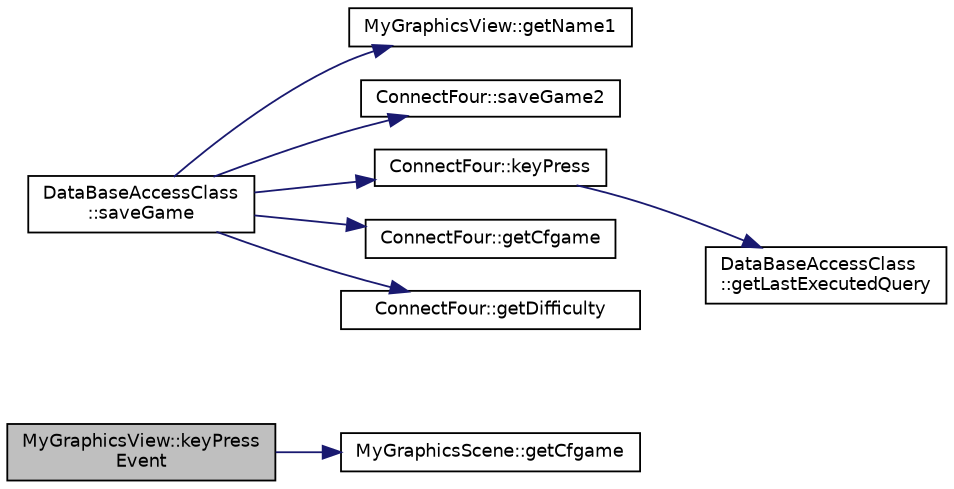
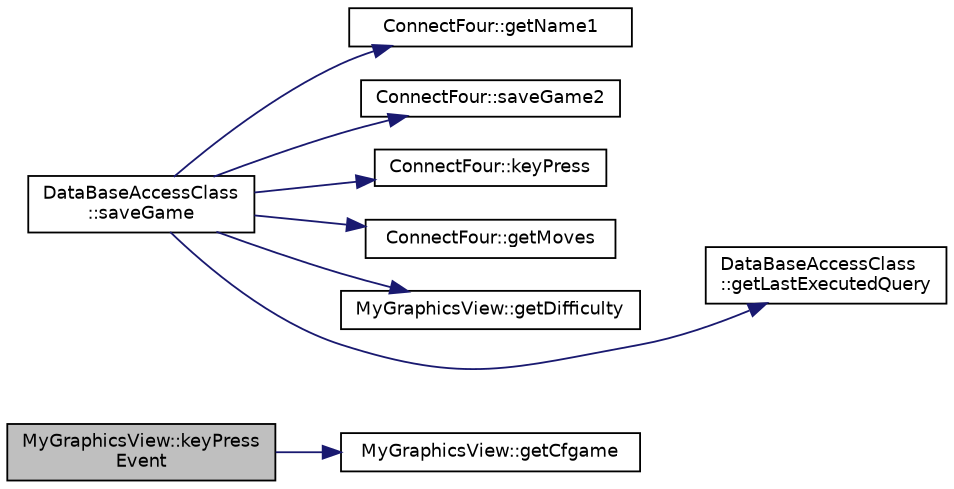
(491, 27) -> (491, 27)
(661, 209) -> (444, 367)
(491, 239) -> (491, 239)
(491, 310) -> (491, 310)
(491, 452) -> (491, 452)
